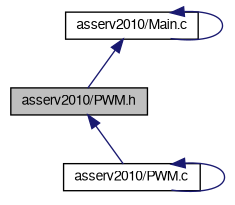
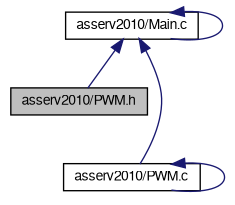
(110, 145) -> (161, 108)
